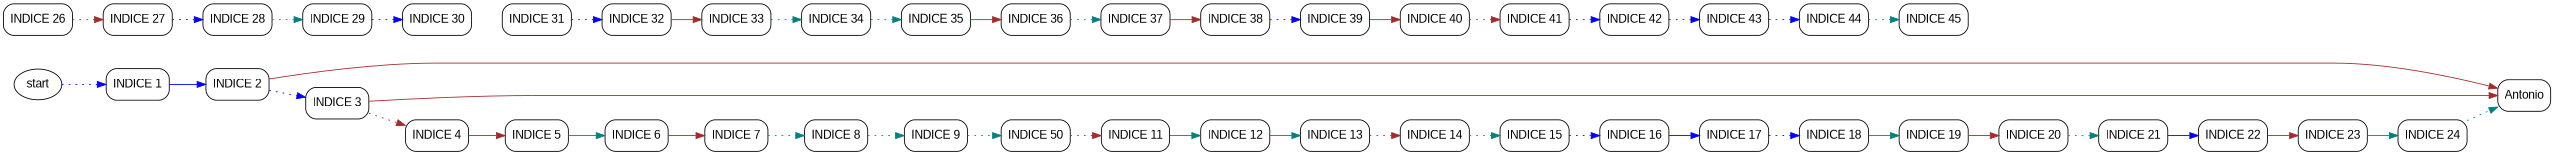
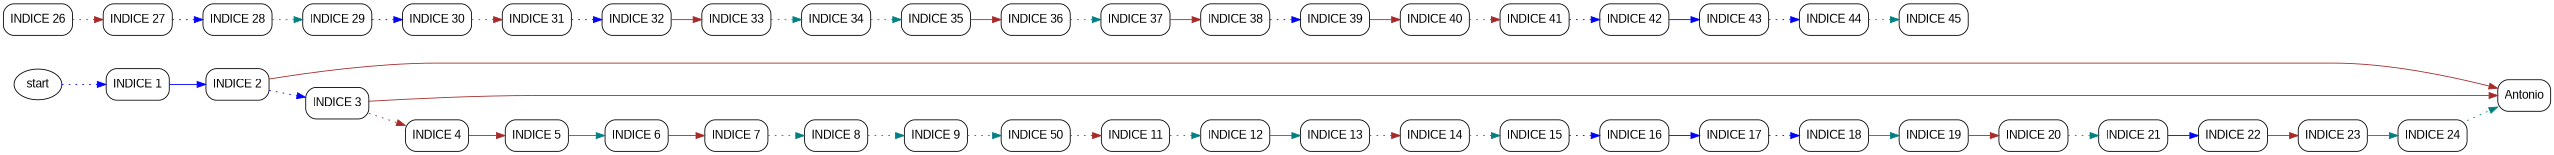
none -> (483, 20)
(1680, 20) -> (1680, 20)
(1181, 136) -> (1181, 136)
